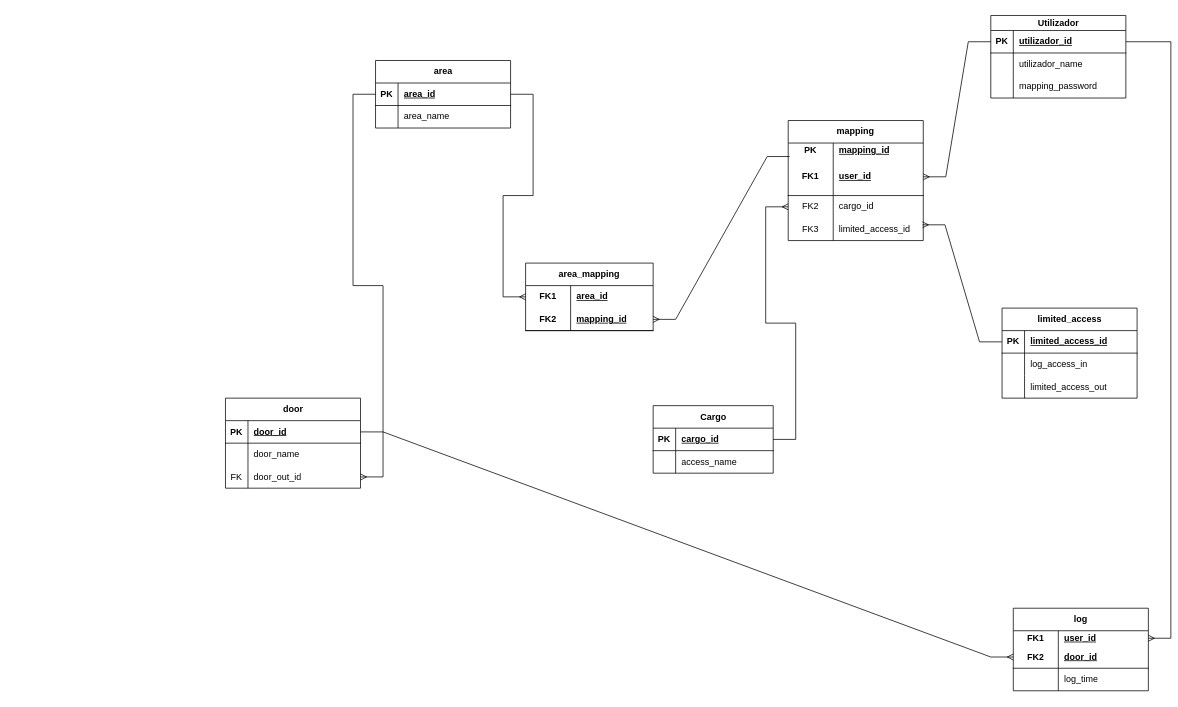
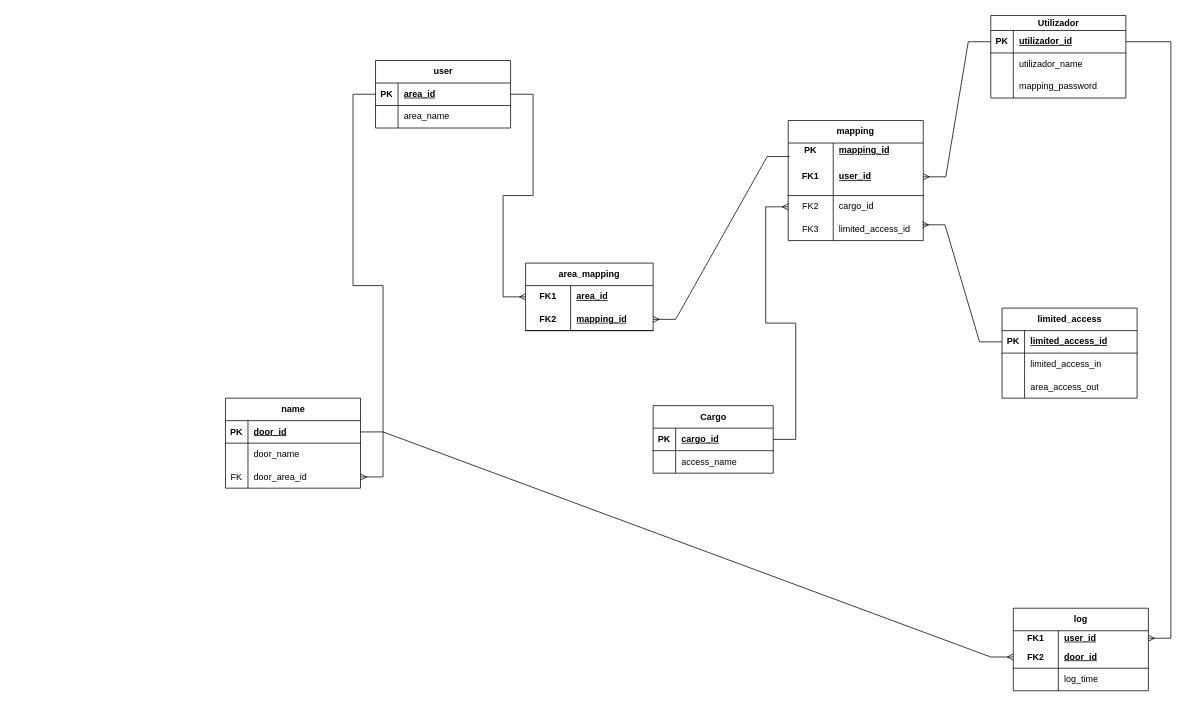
(443, 72) -> (443, 72)
(1061, 364) -> (1068, 364)
(1072, 387) -> (1068, 387)
(293, 409) -> (293, 409)
(280, 477) -> (283, 477)
